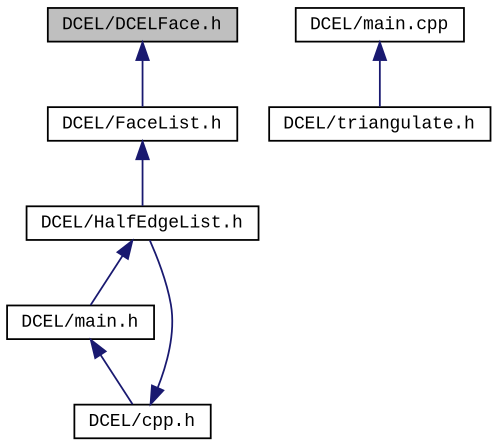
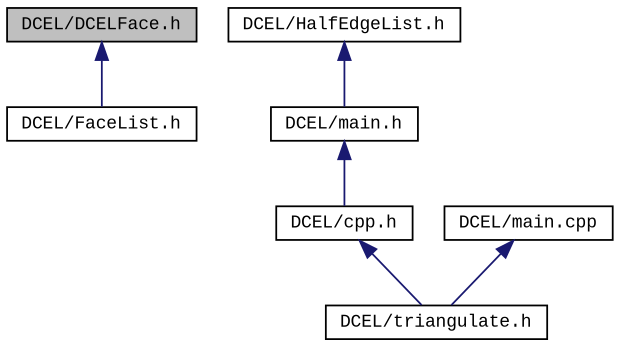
(143, 183) -> none
(172, 313) -> (397, 279)
